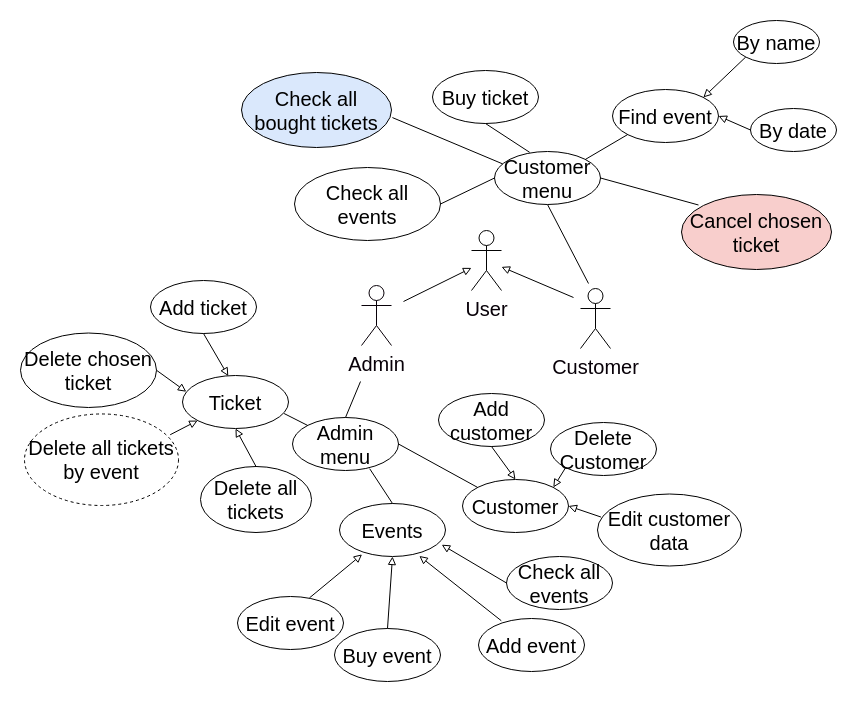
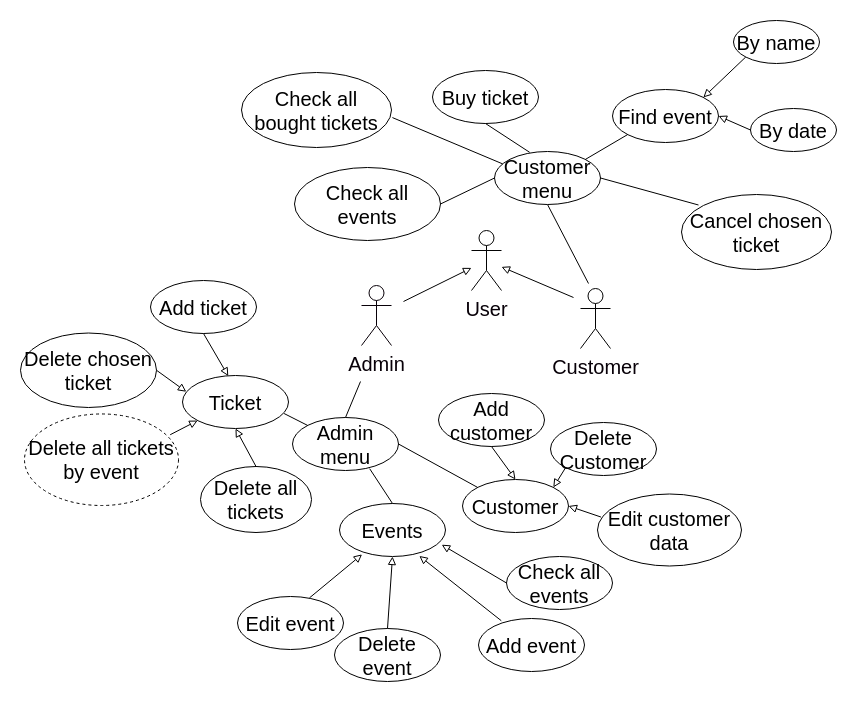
(317, 110) -> (317, 110)
(757, 232) -> (757, 232)
(388, 656) -> (388, 656)
